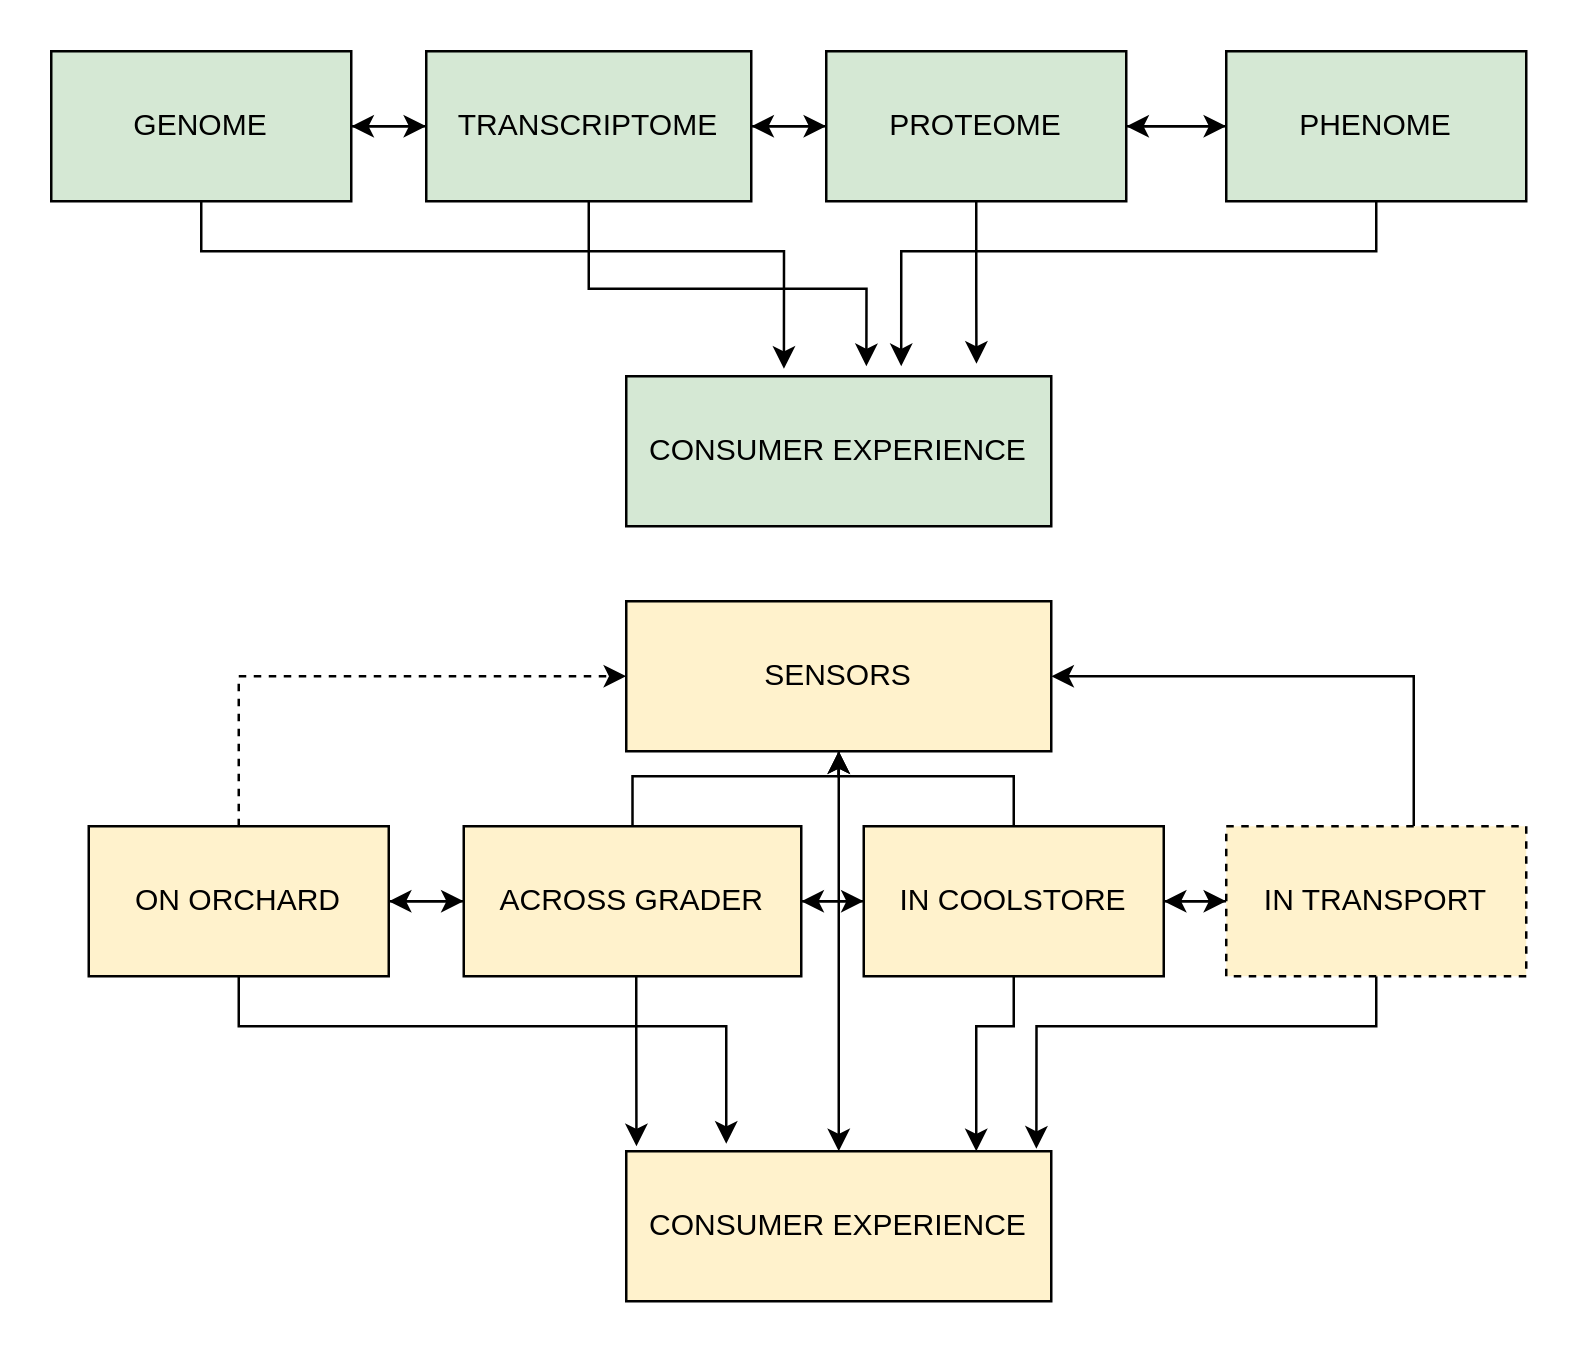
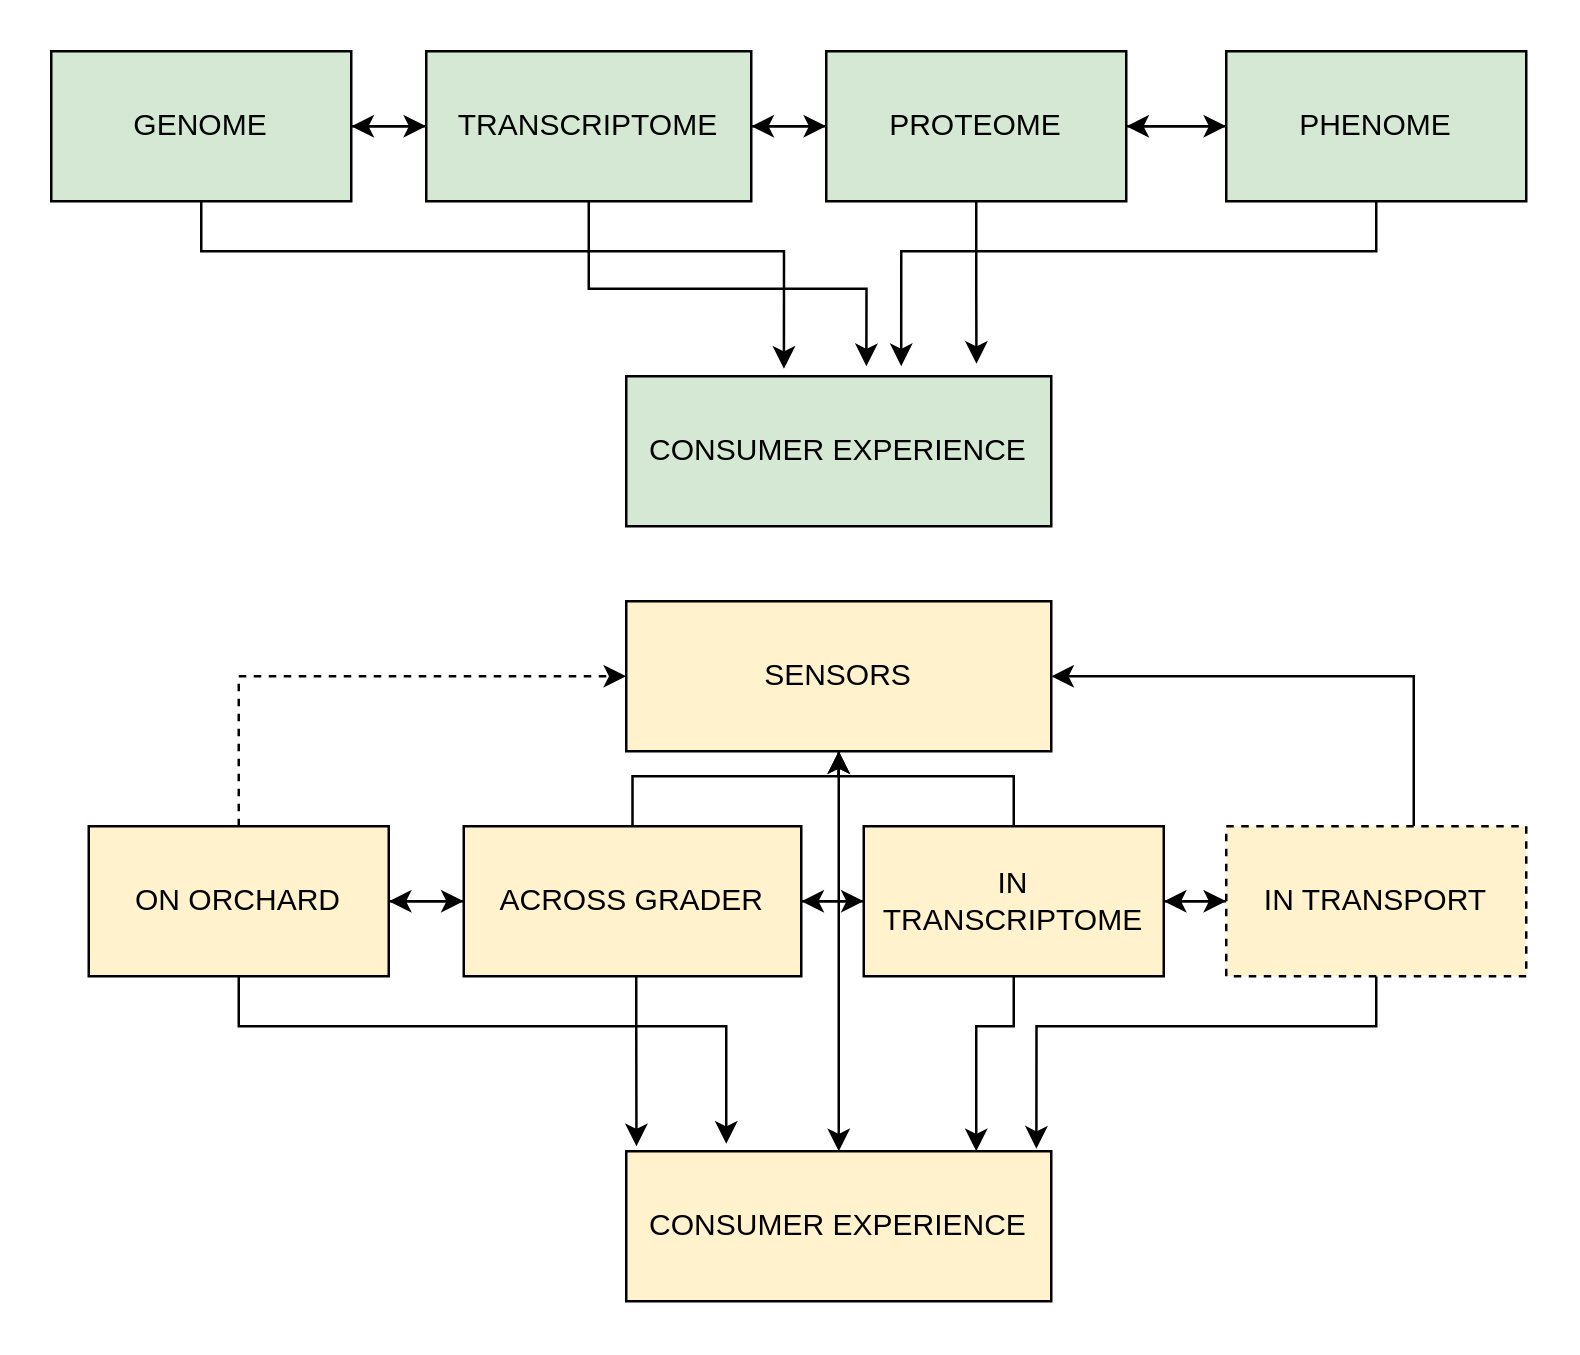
(1014, 901) -> (1014, 901)
